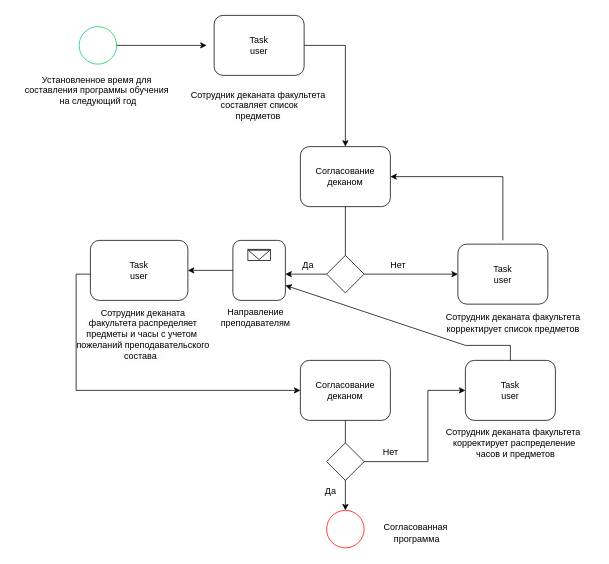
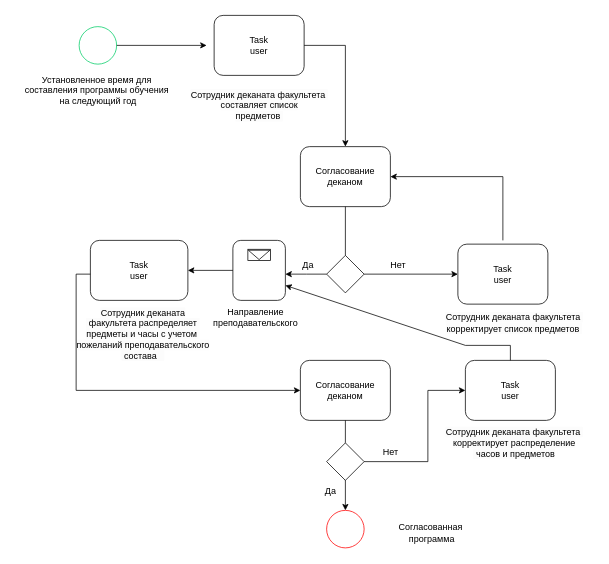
(256, 318) -> (256, 318)
(417, 533) -> (432, 533)
